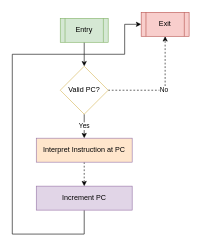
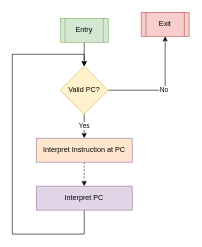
(127, 24) -> (84, 52)
(84, 90) -> (84, 90)
(134, 90) -> (134, 90)
(84, 198) -> (84, 198)
